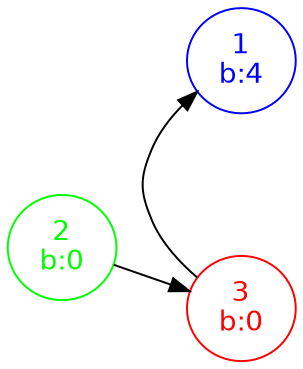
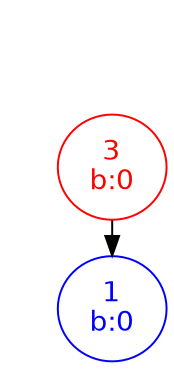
(241, 61) -> (112, 309)
(62, 248) -> none
